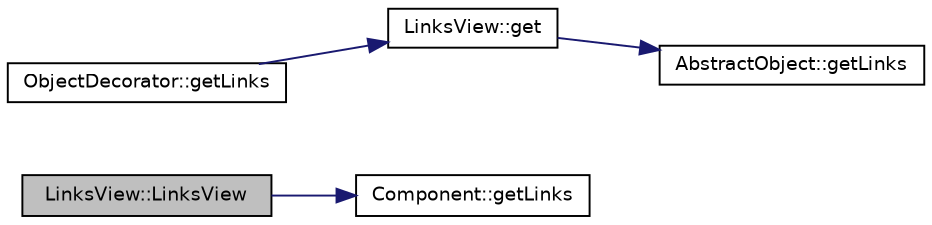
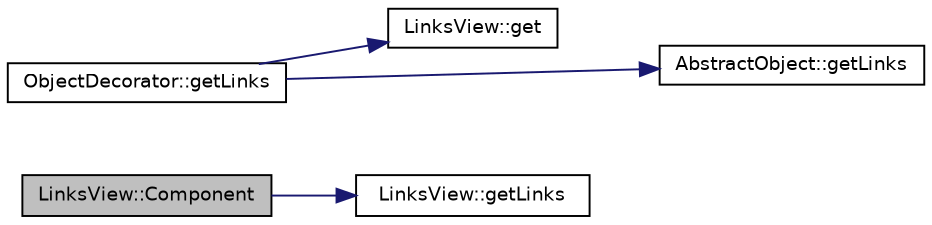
(599, 43) -> (463, 74)
(147, 196) -> (147, 196)
(473, 196) -> (473, 196)
